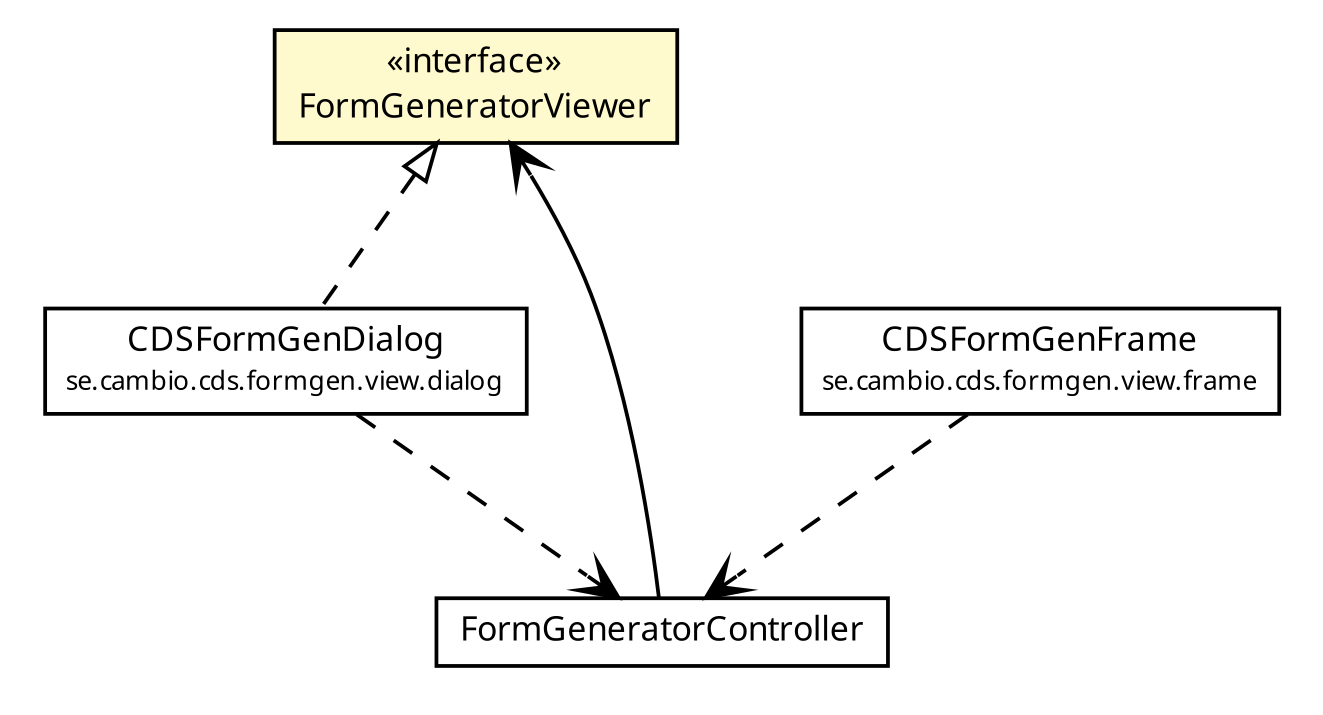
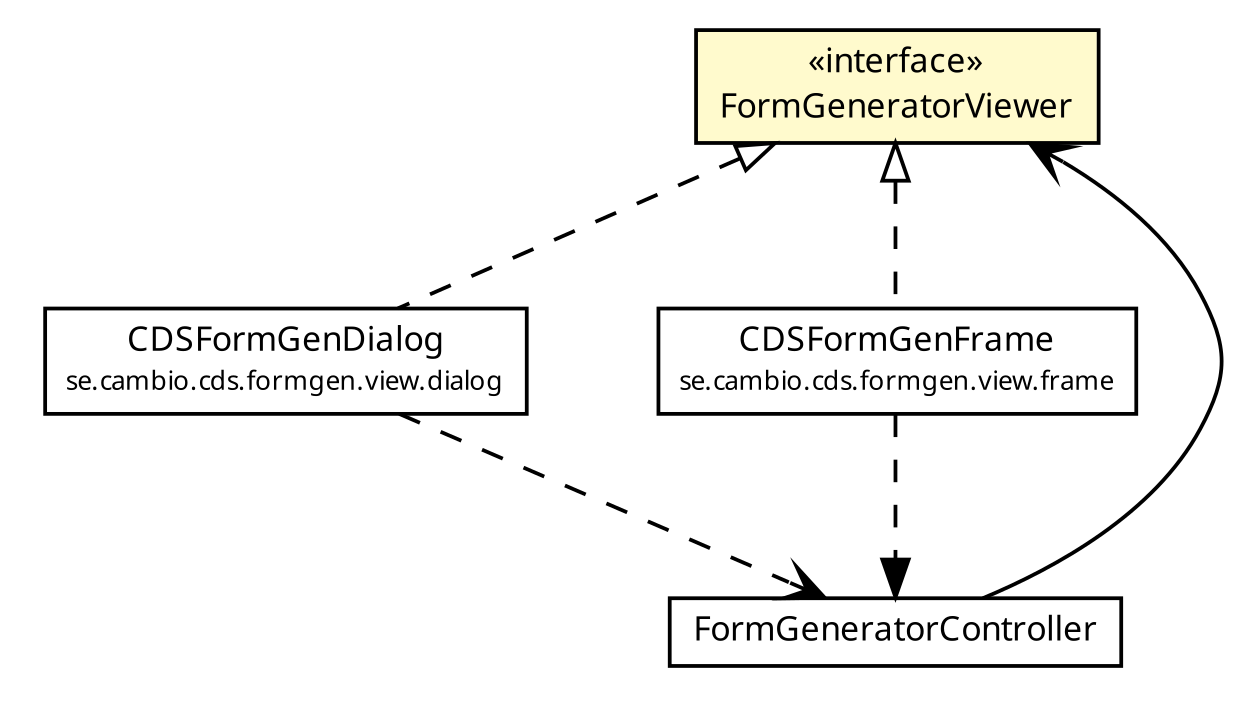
none -> (895, 245)
(853, 495) -> (895, 487)
